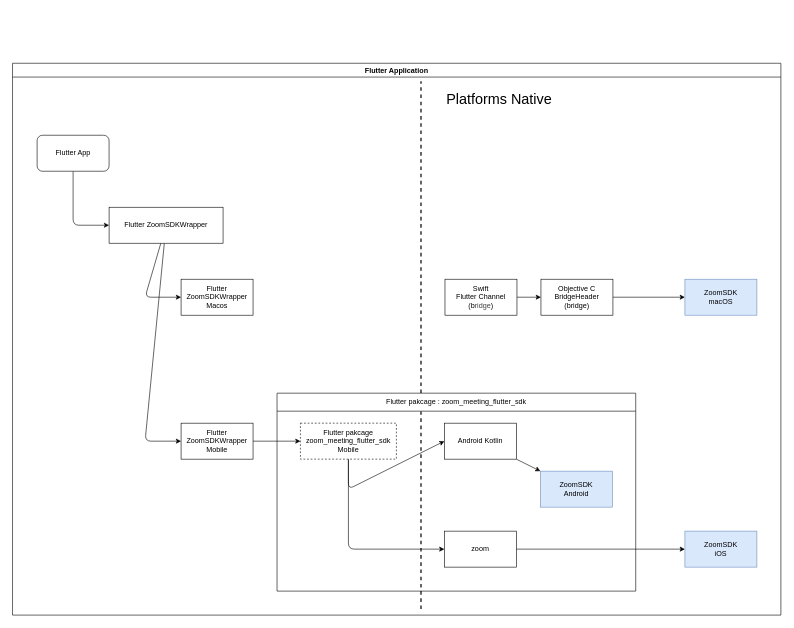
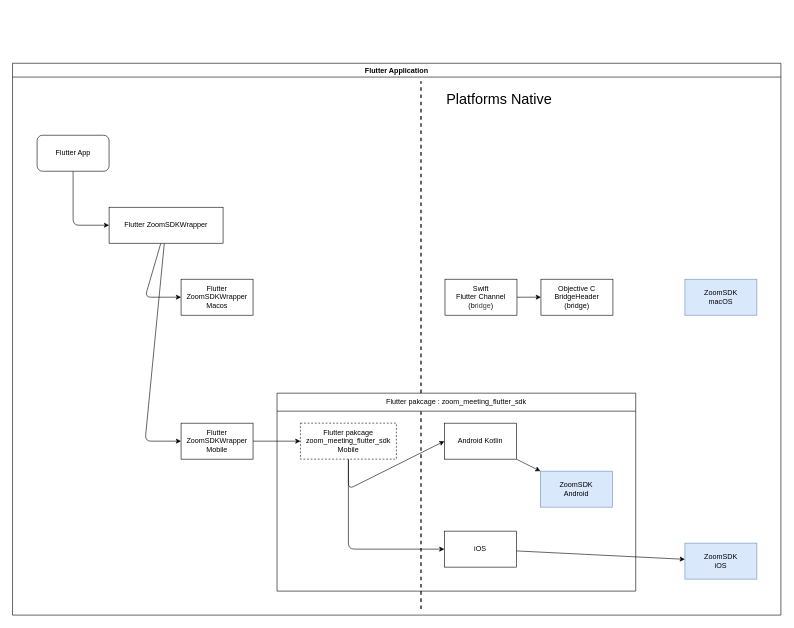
(679, 297) -> none
(480, 549) -> (480, 549)
(721, 549) -> (721, 561)
